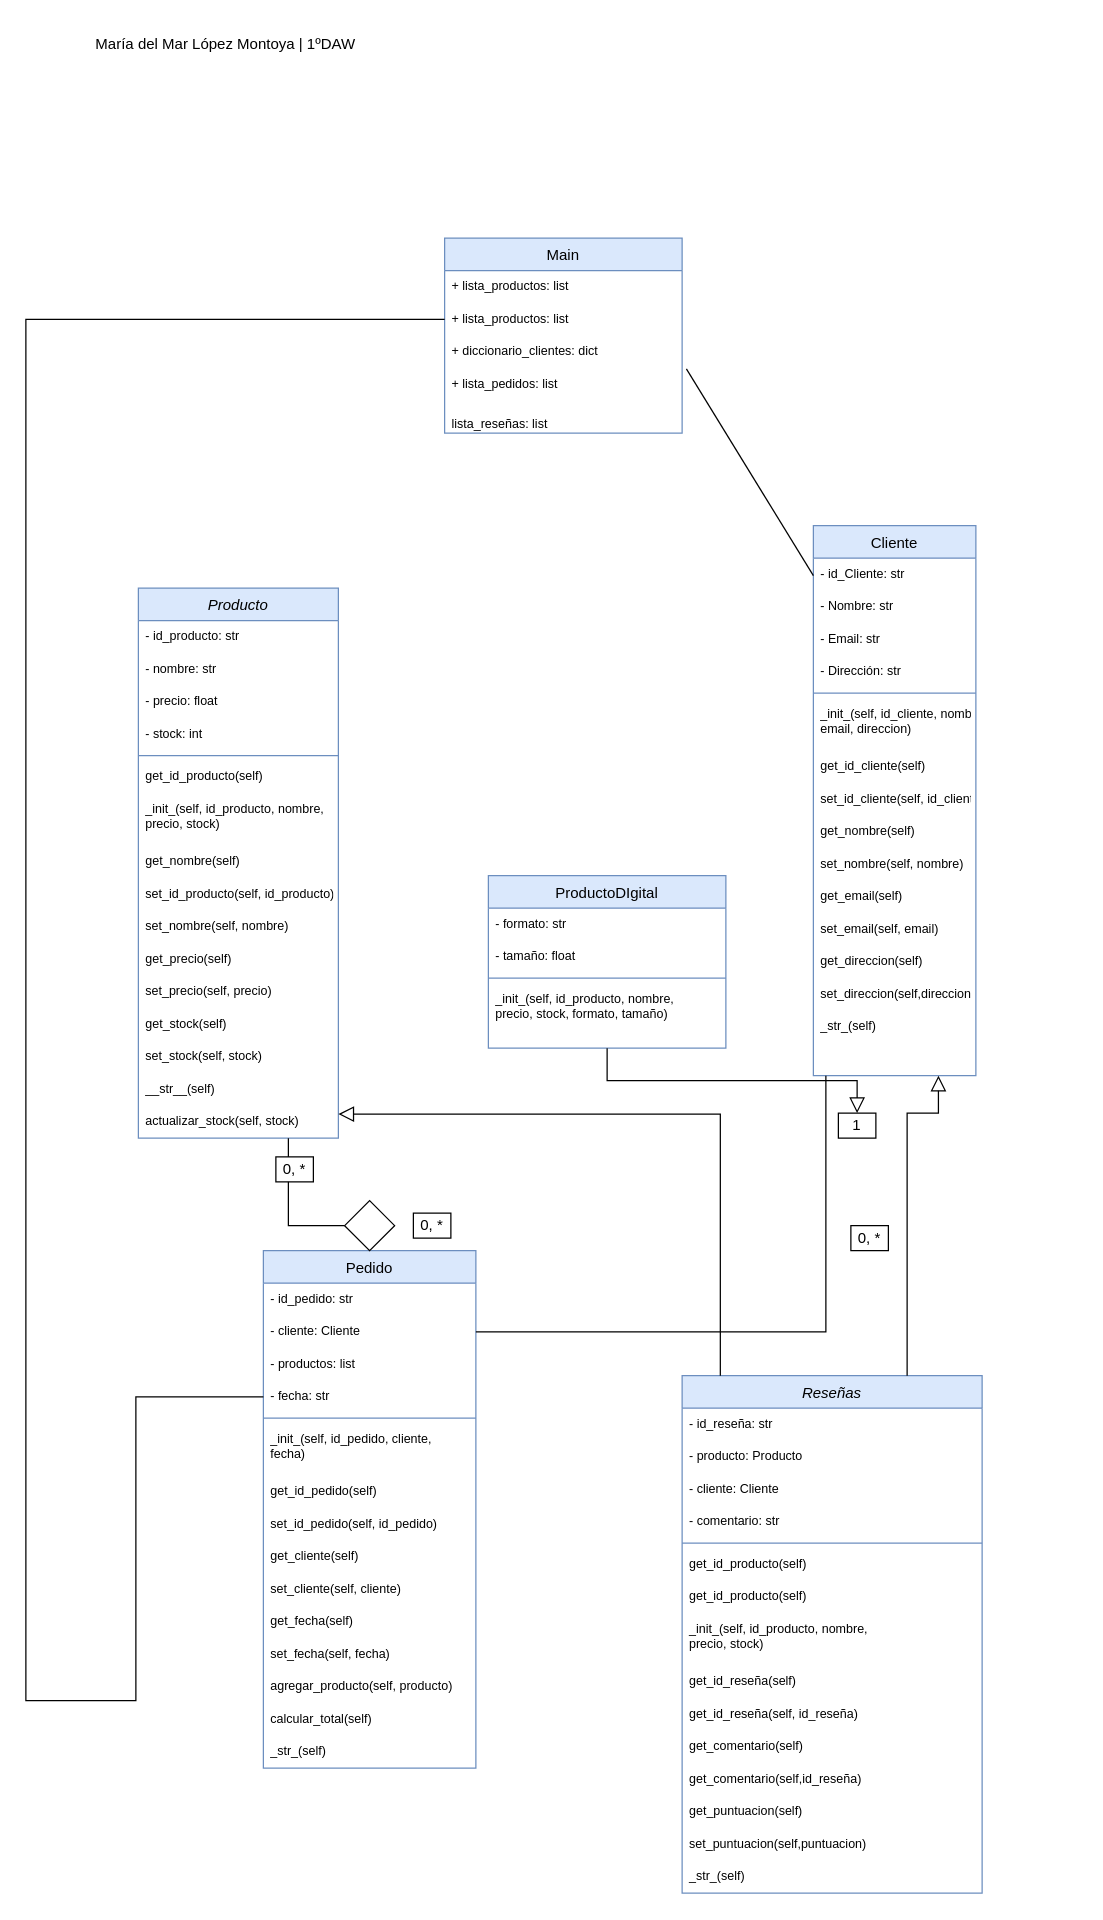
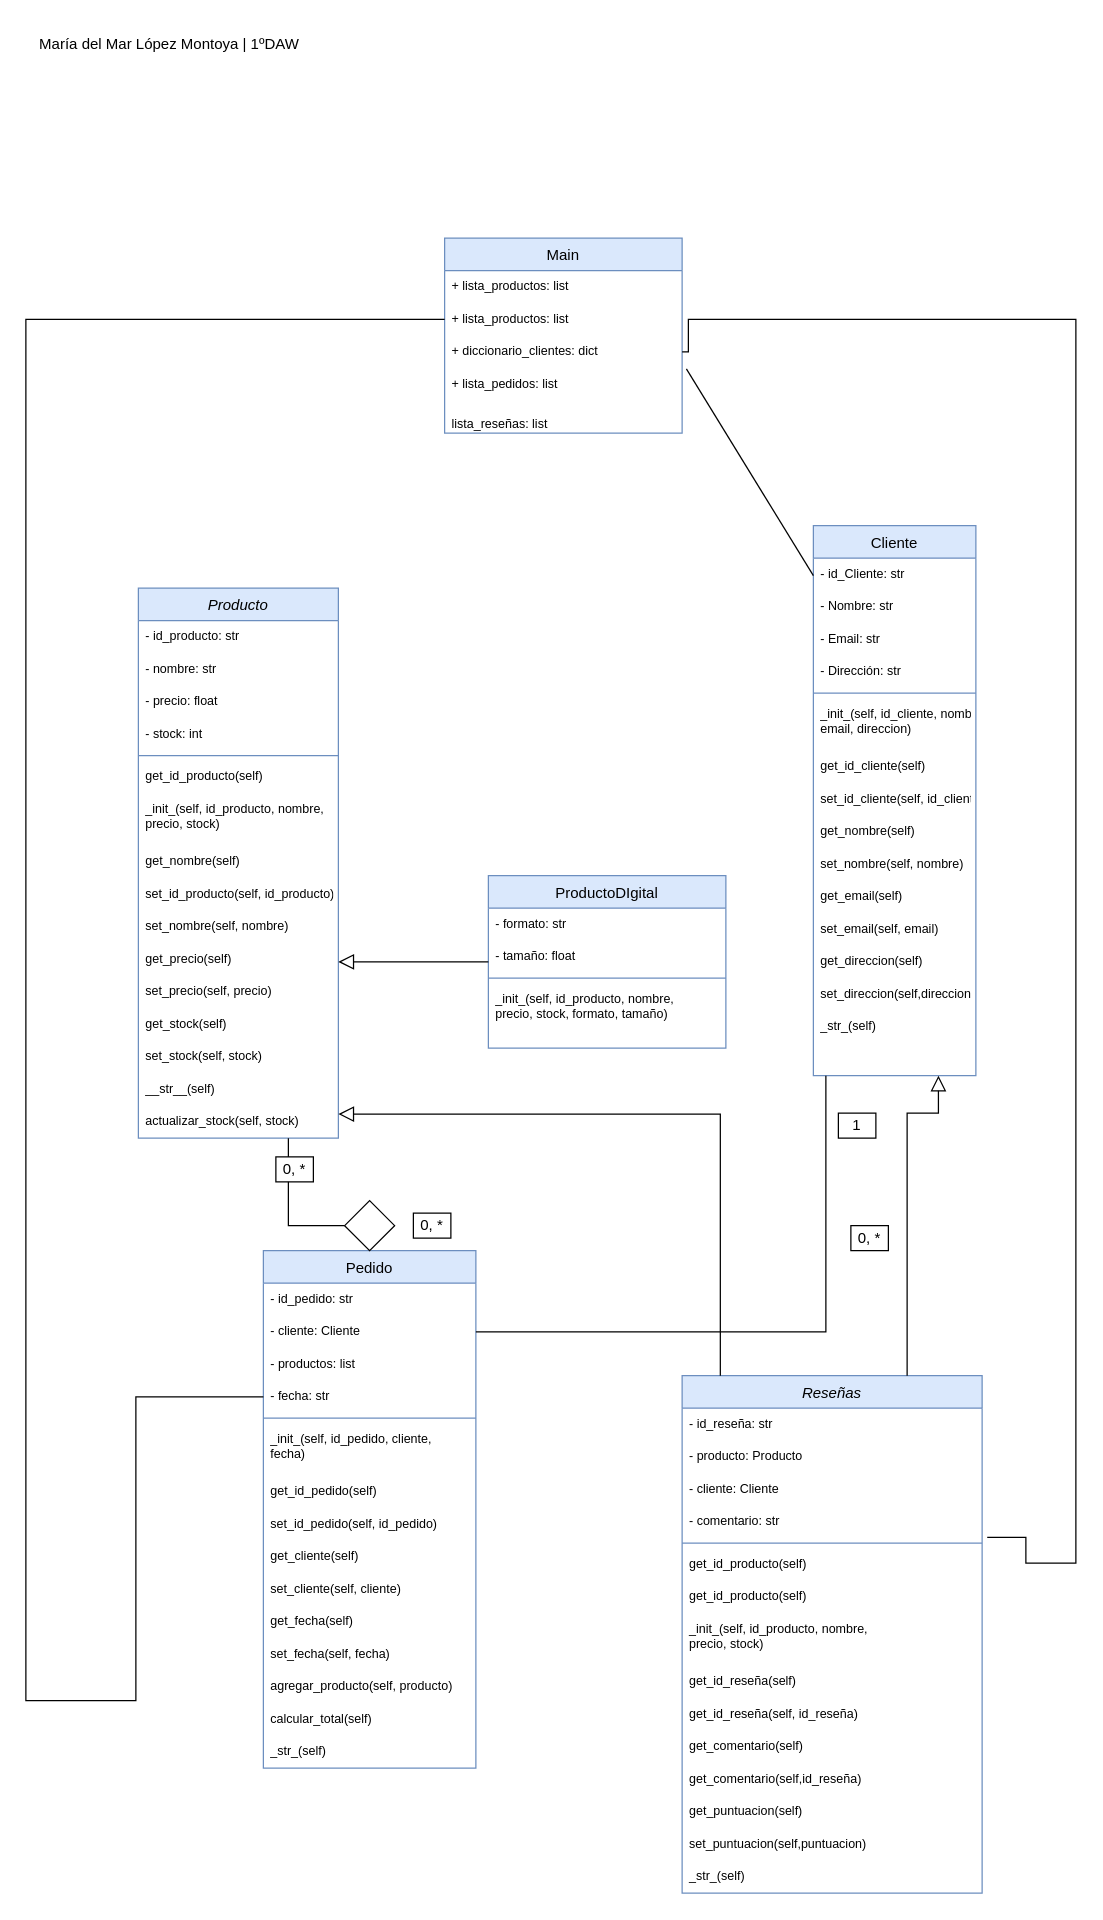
(226, 44) -> (169, 44)
none -> (1076, 786)
(726, 1081) -> (420, 962)
